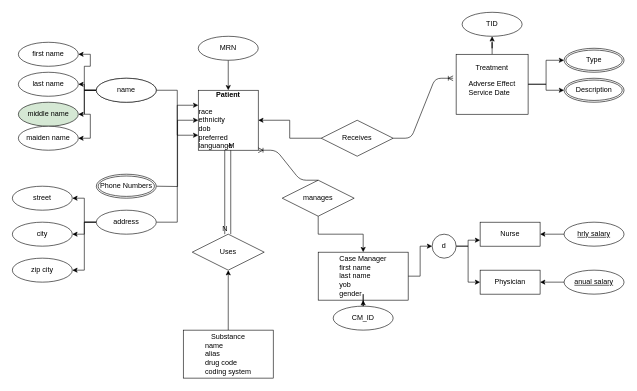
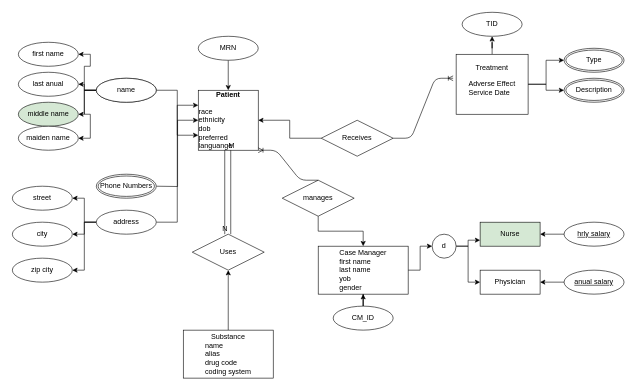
(48, 84) -> (48, 84)
(510, 234) -> (510, 234)
(363, 276) -> (363, 270)
